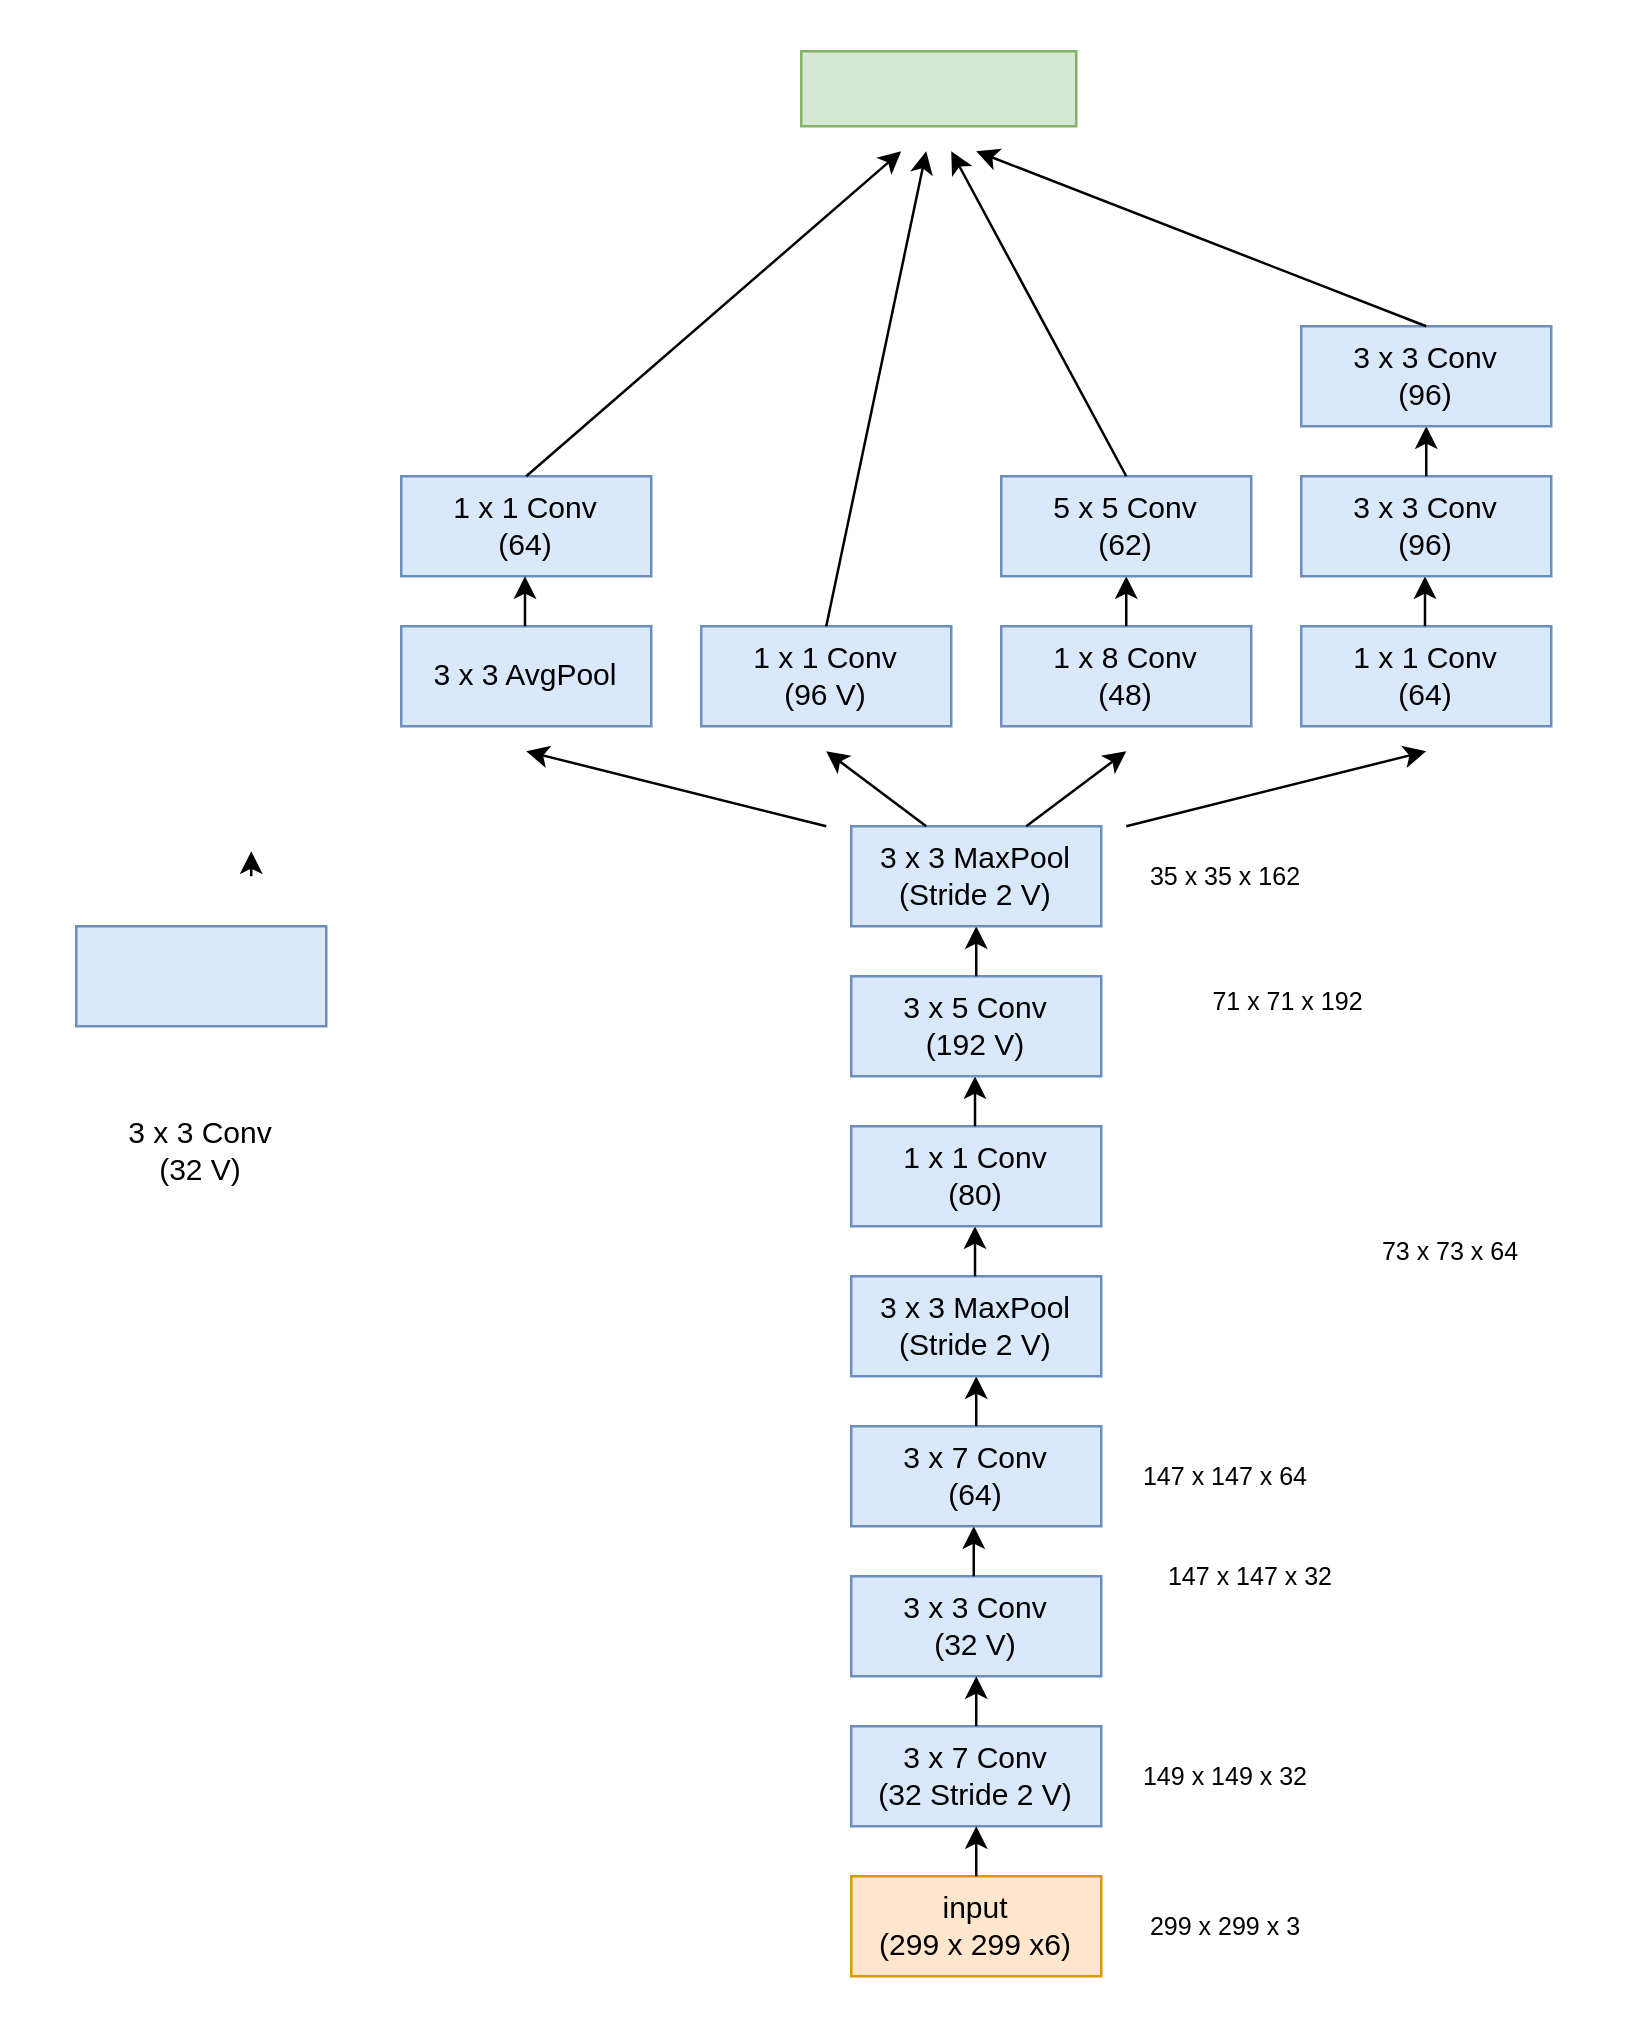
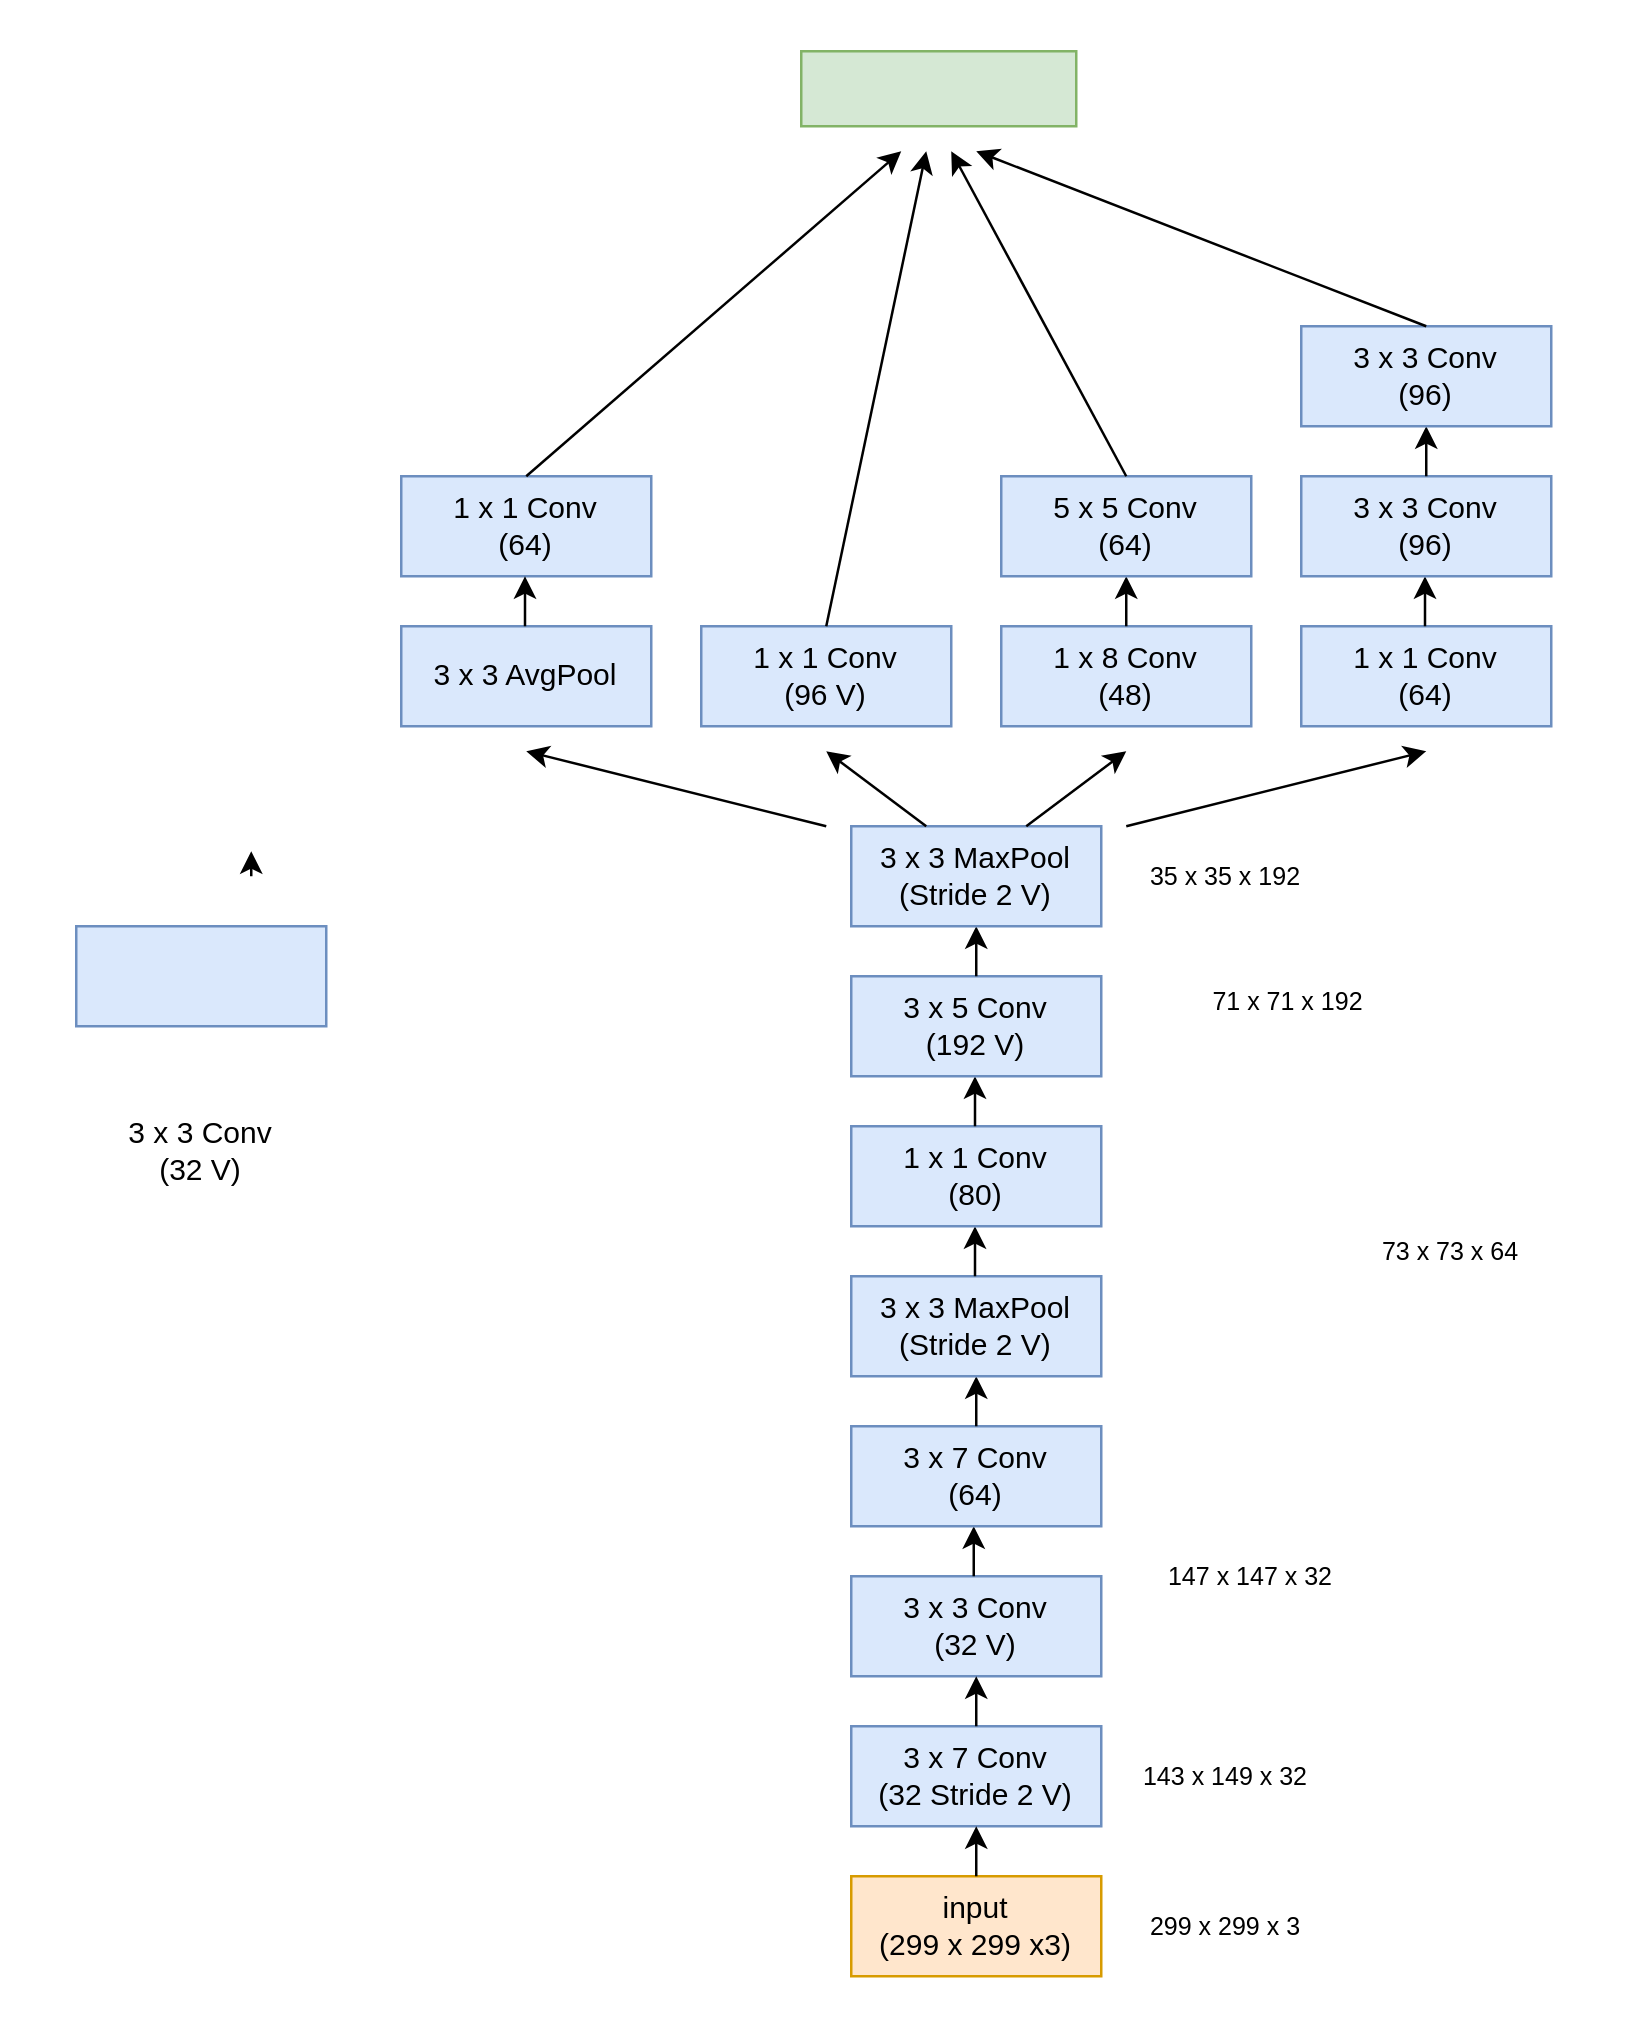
(1126, 526) -> (1126, 526)
(1226, 876) -> (1226, 876)
(1226, 1476) -> none
(1226, 1776) -> (1226, 1776)
(976, 1926) -> (976, 1926)
